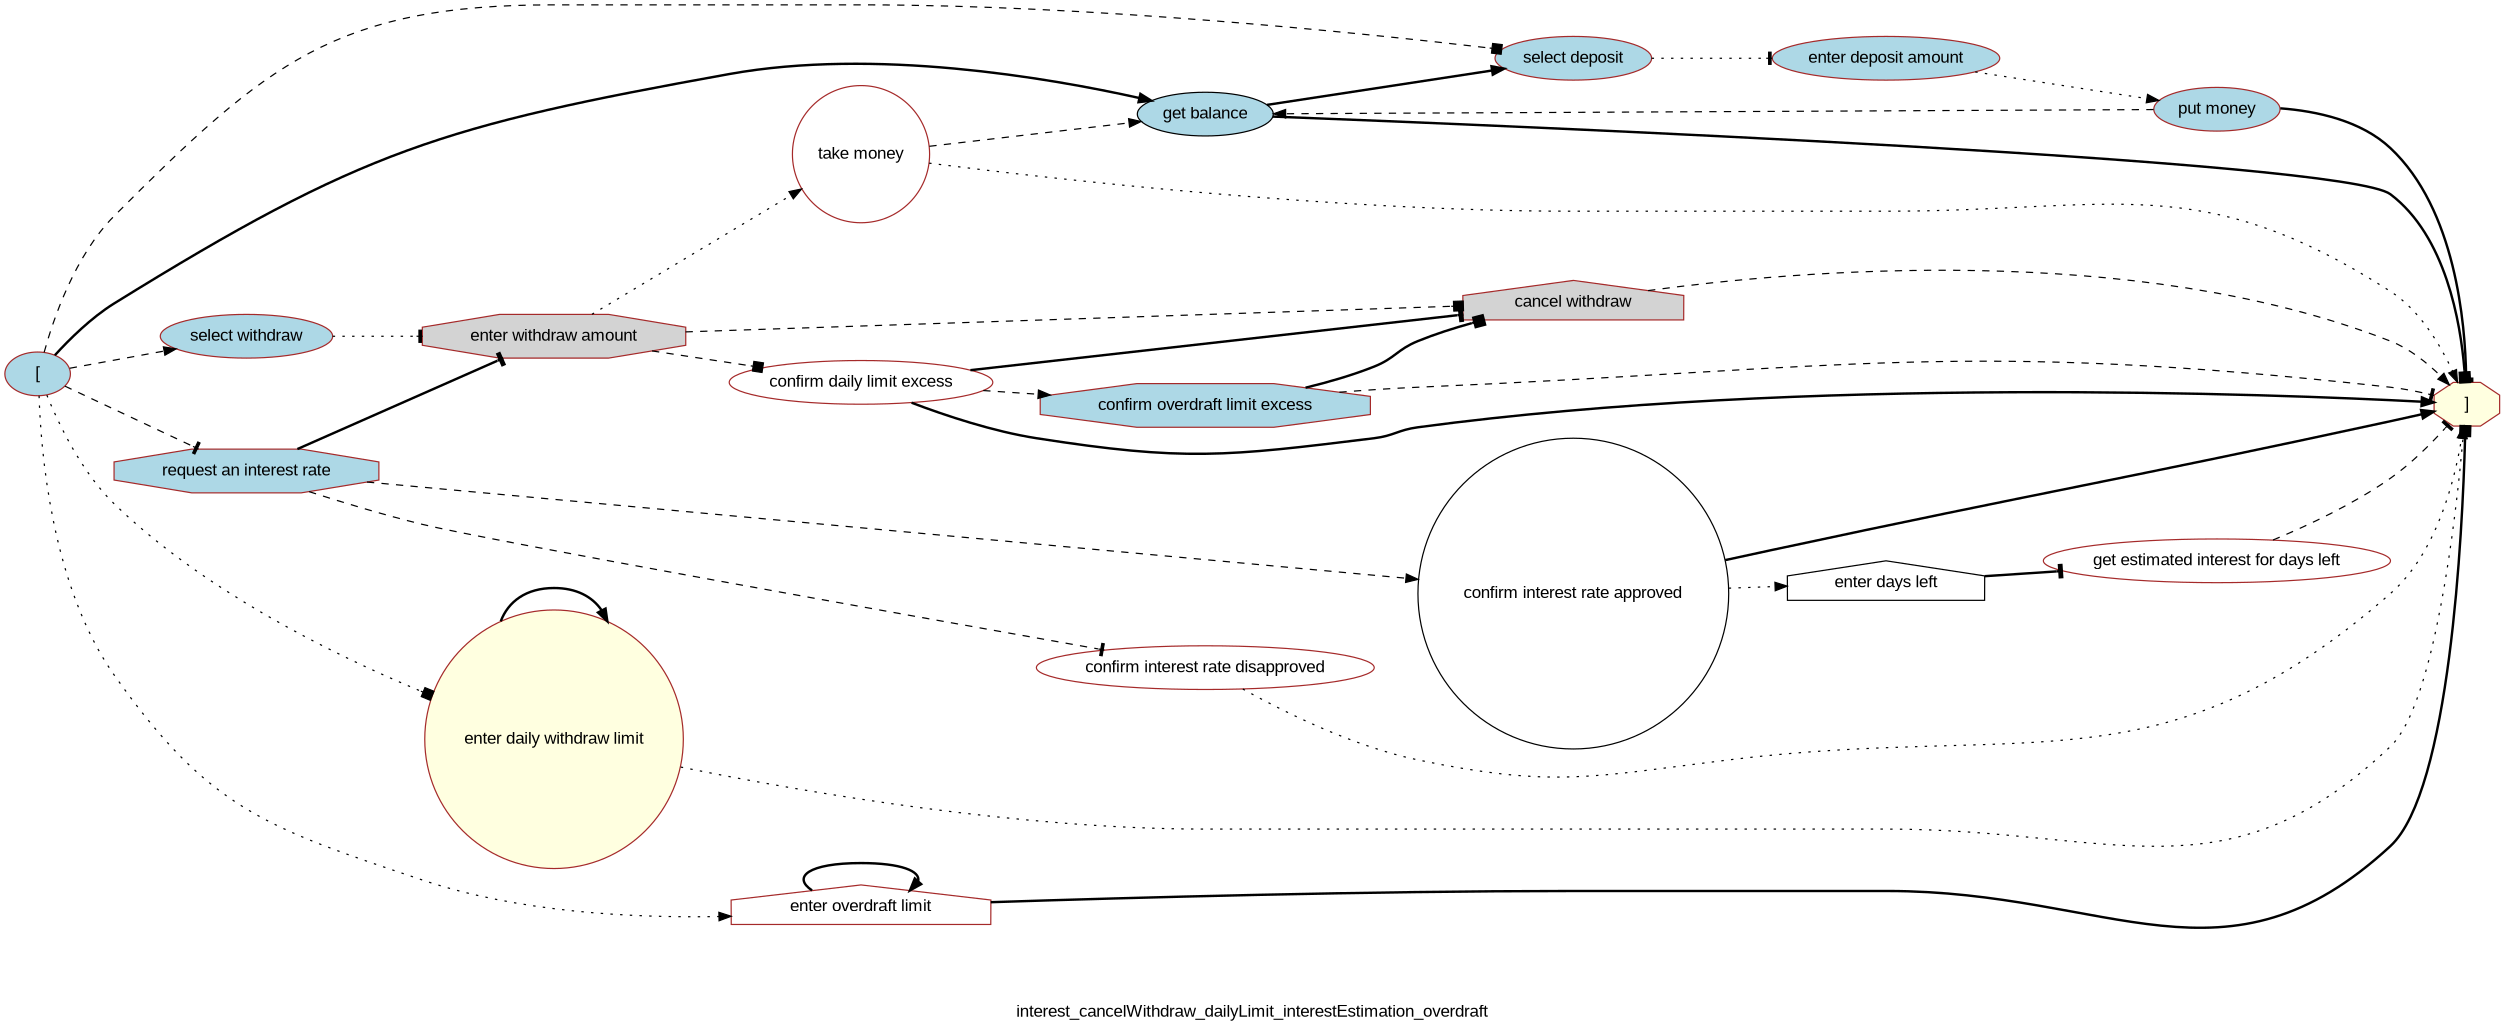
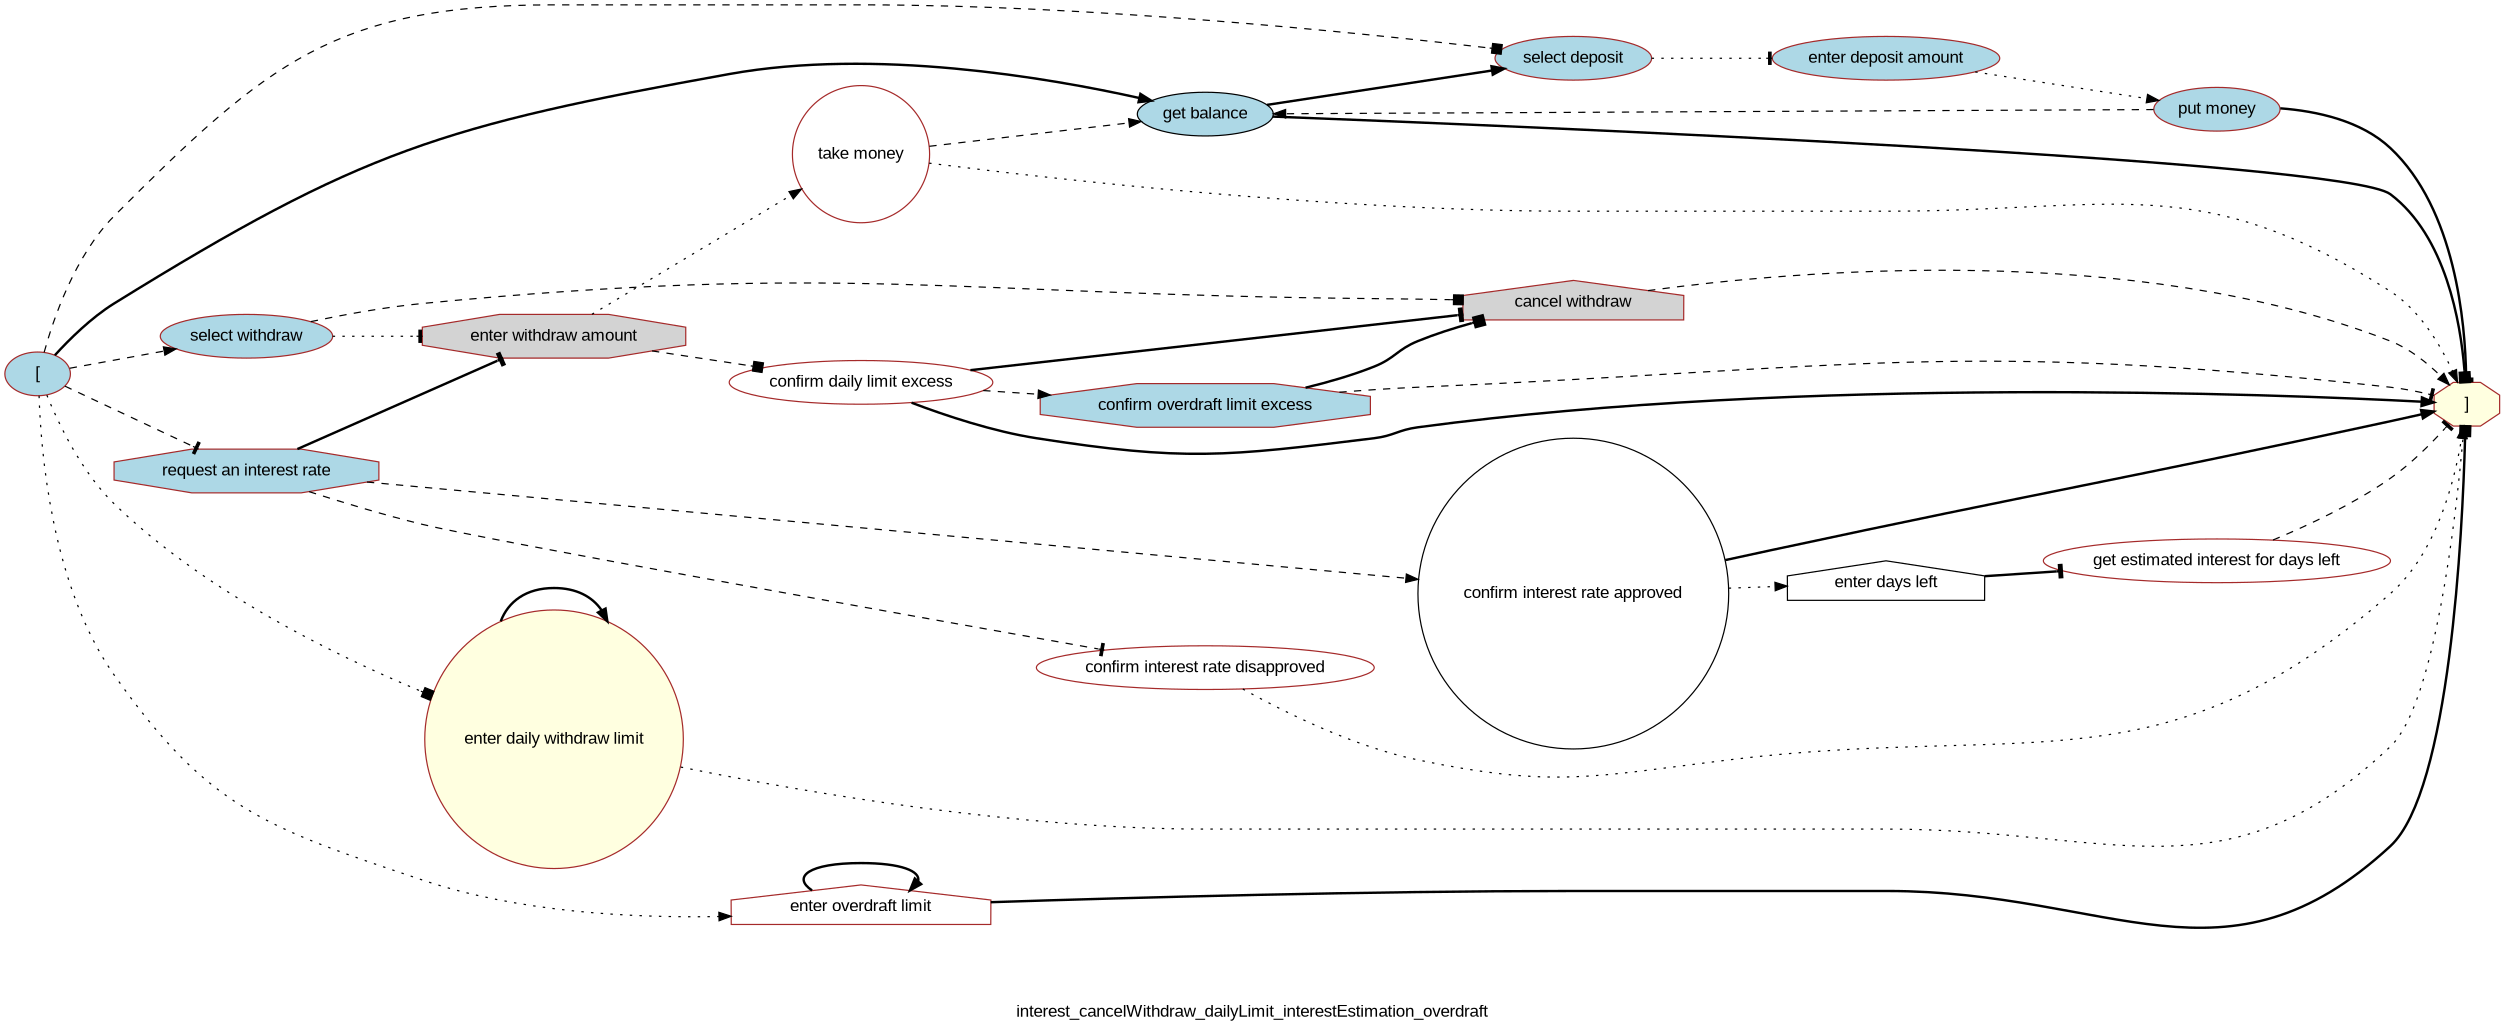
(1068, 319) -> (880, 284)
